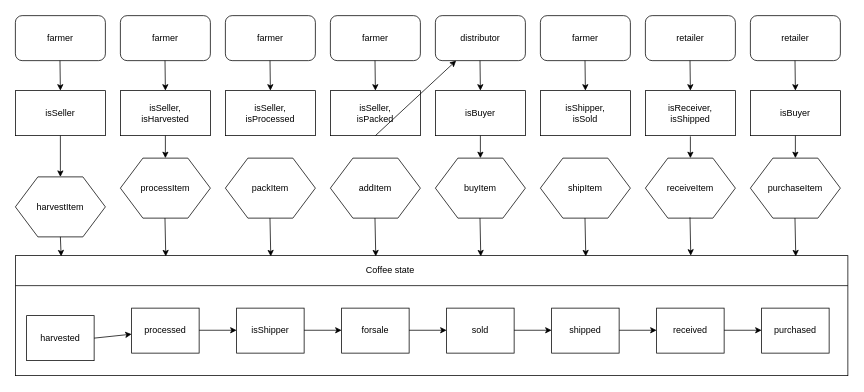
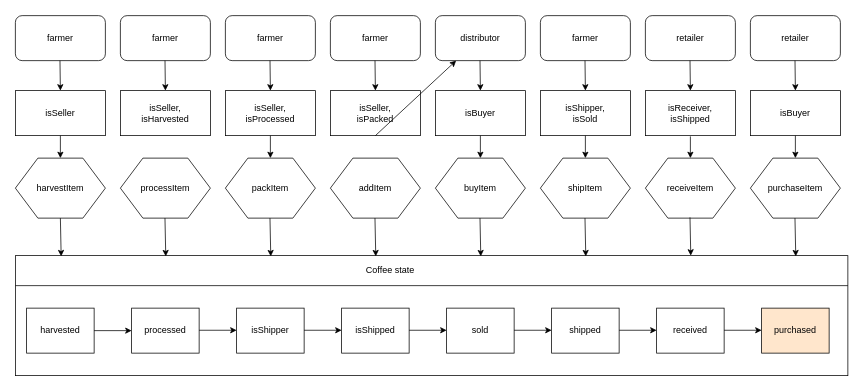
(165, 144) -> none
none -> (270, 144)
none -> (585, 144)
(60, 207) -> (60, 188)
(375, 330) -> (375, 330)
(795, 330) -> (795, 330)
(60, 338) -> (60, 330)
